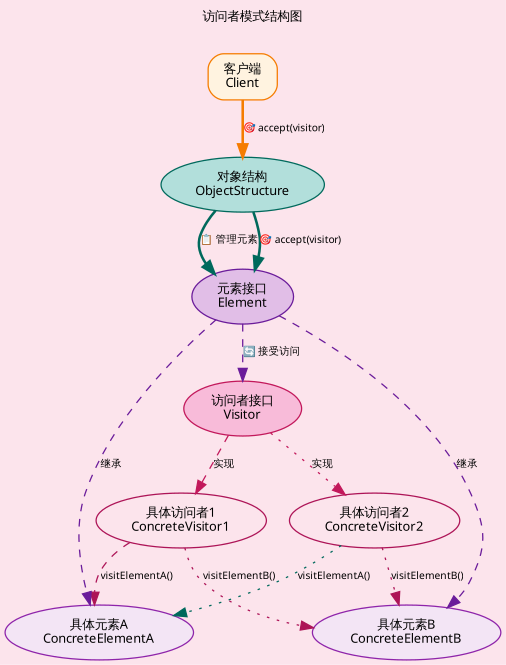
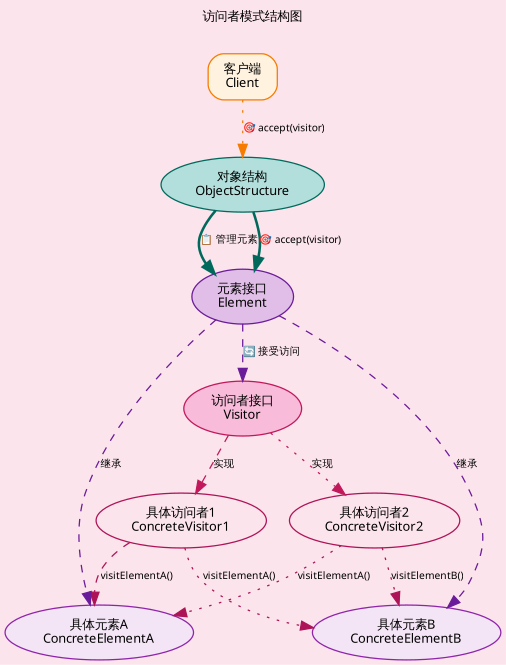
(243, 122) -> (243, 122)
(240, 577) -> (240, 577)
(267, 586) -> (267, 586)
